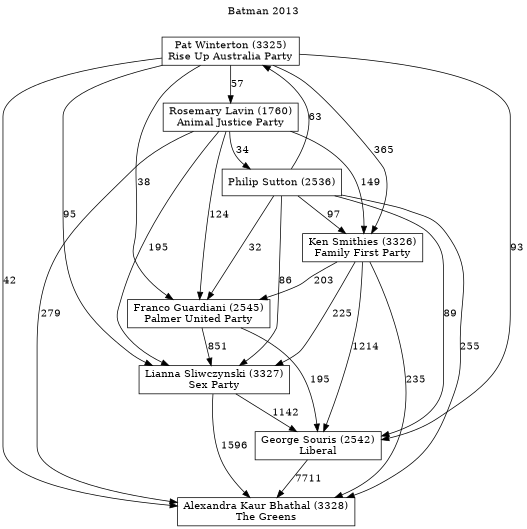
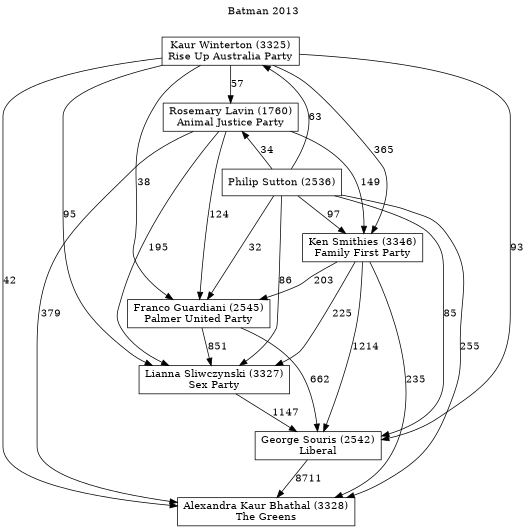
(231, 51) -> (231, 51)
(233, 150) -> (260, 153)
(363, 248) -> (363, 248)
(51, 314) -> (51, 314)
(451, 314) -> (451, 314)
(320, 380) -> (320, 380)
(286, 413) -> (286, 413)
(217, 447) -> none
(309, 479) -> (309, 479)
